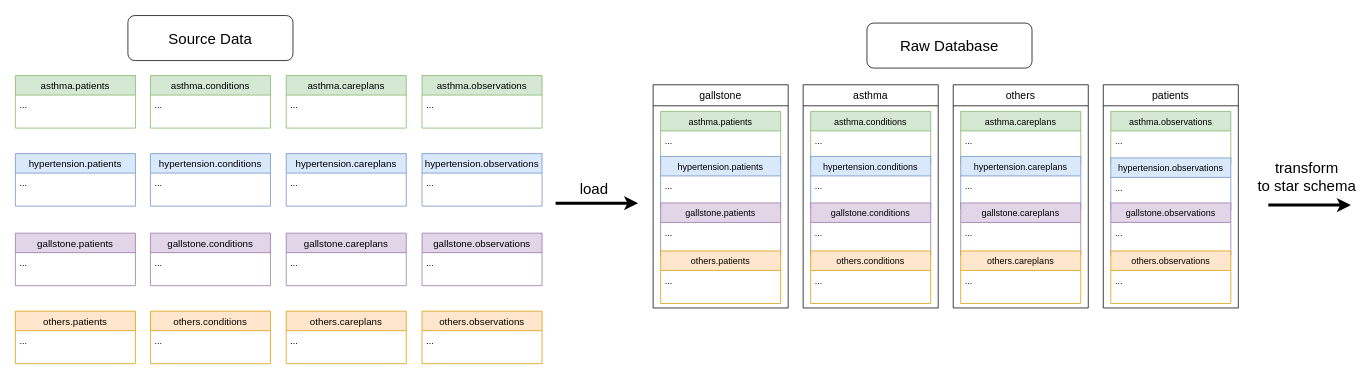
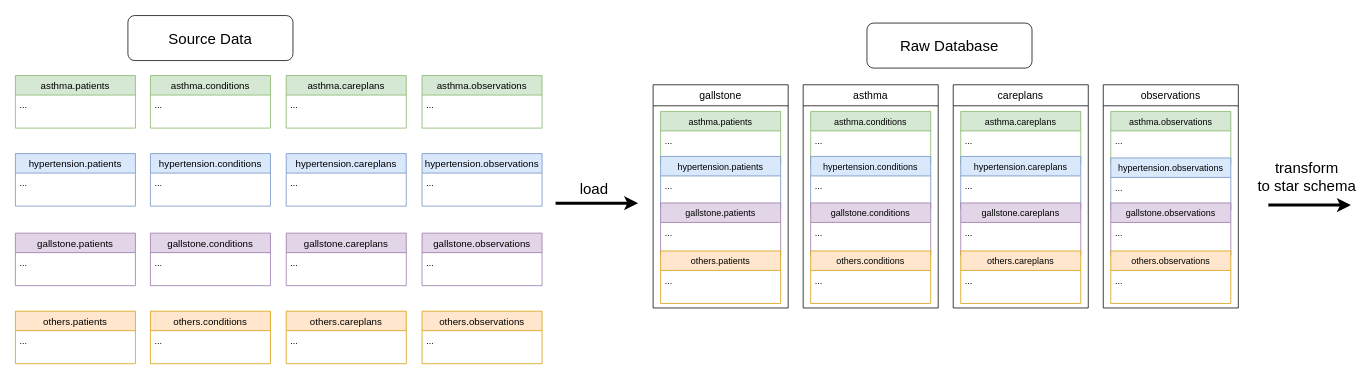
(1020, 96) -> (1020, 96)
(1170, 96) -> (1170, 96)
